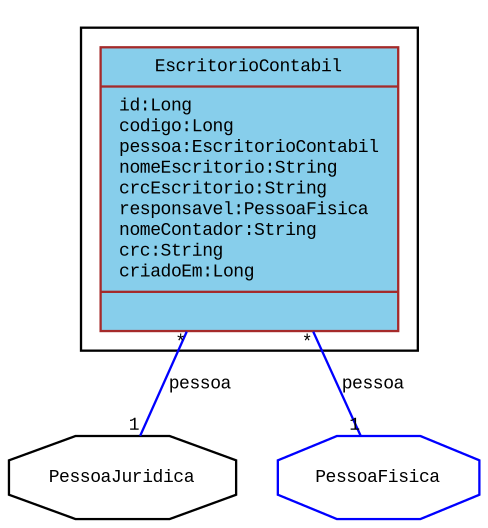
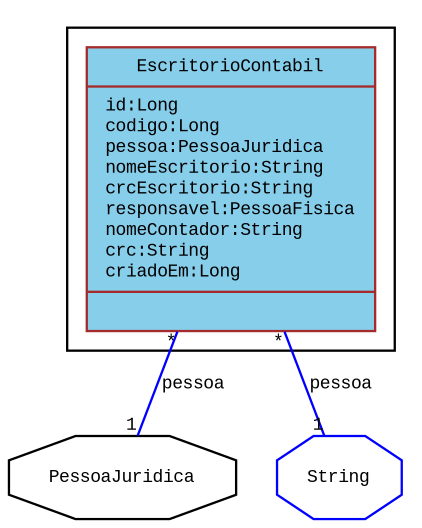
(249, 146) -> (215, 146)
(379, 478) -> (339, 478)
